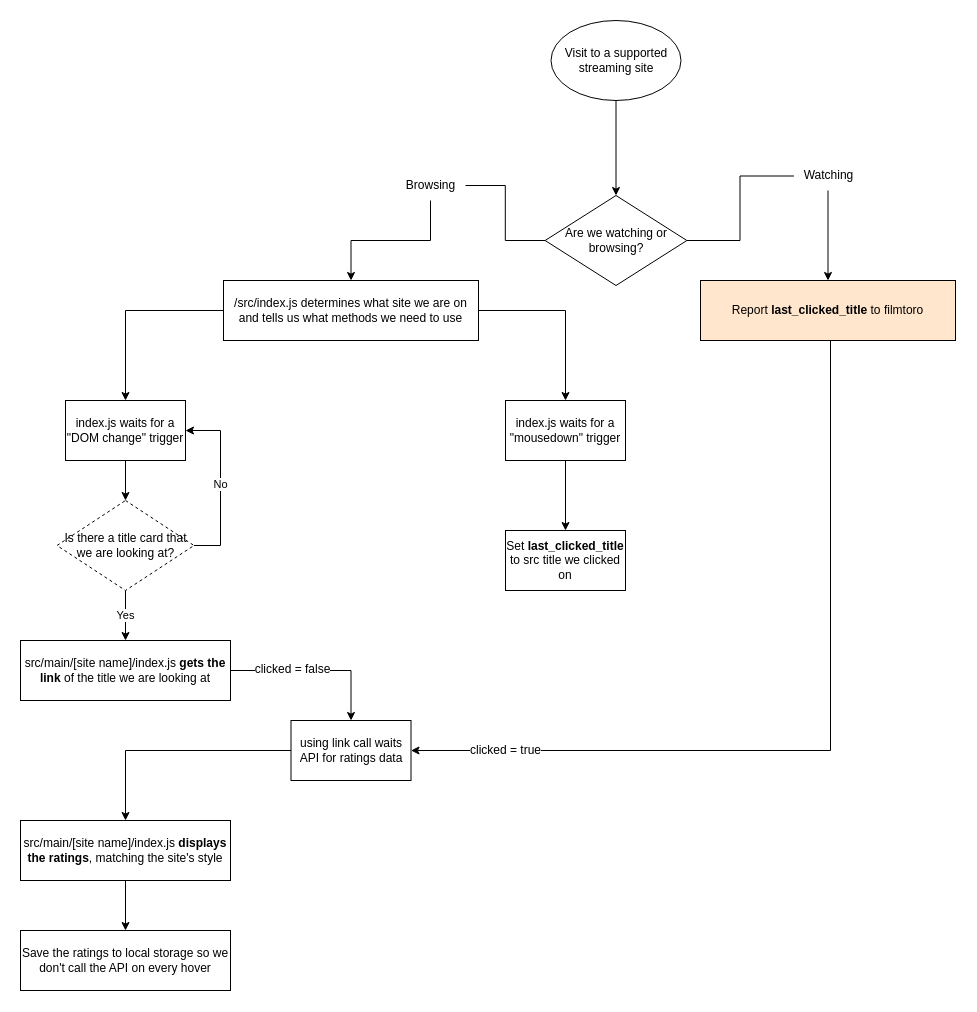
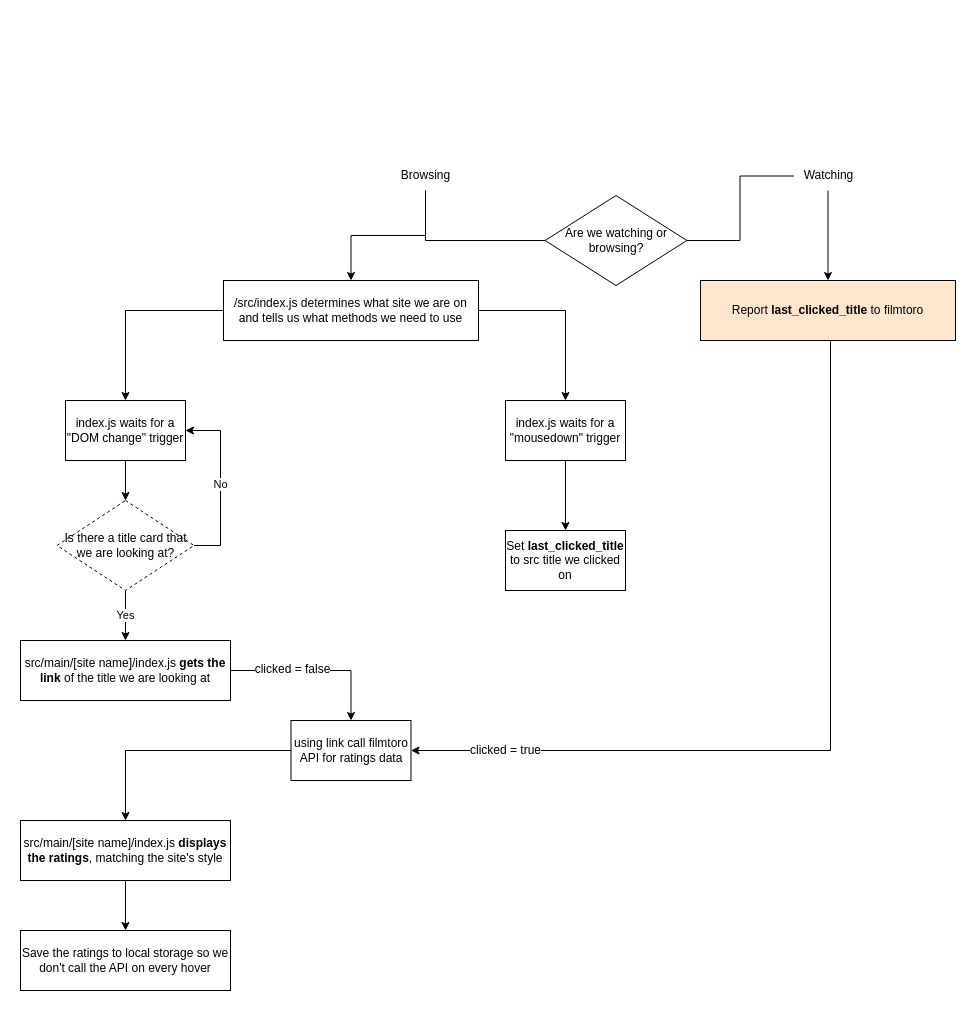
(616, 61) -> none
(616, 145) -> none
(431, 186) -> (426, 176)
(352, 751) -> (352, 751)
